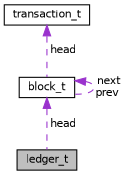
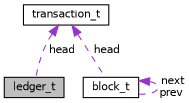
(47, 129) -> (42, 55)
